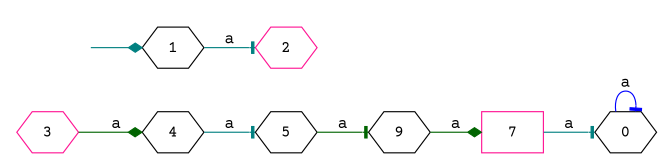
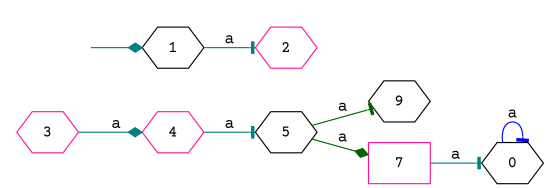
(103, 132) -> (103, 132)
(173, 132) -> (173, 132)
(449, 132) -> (333, 145)
